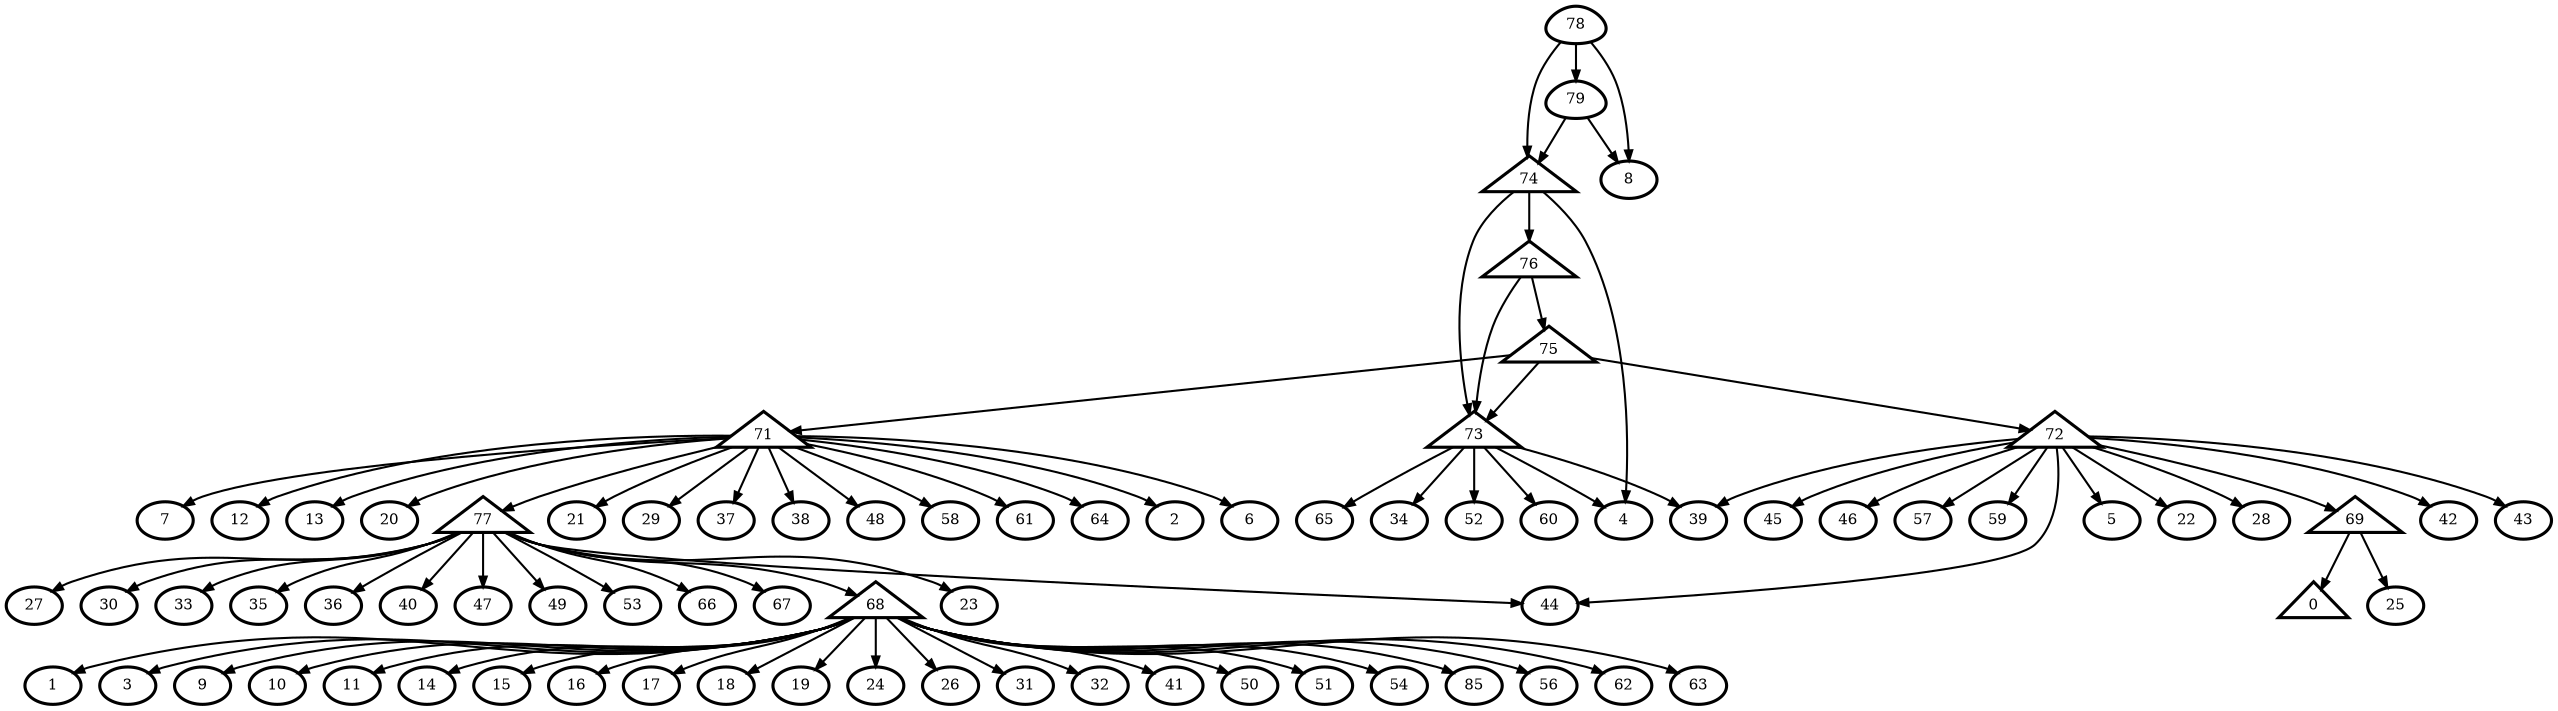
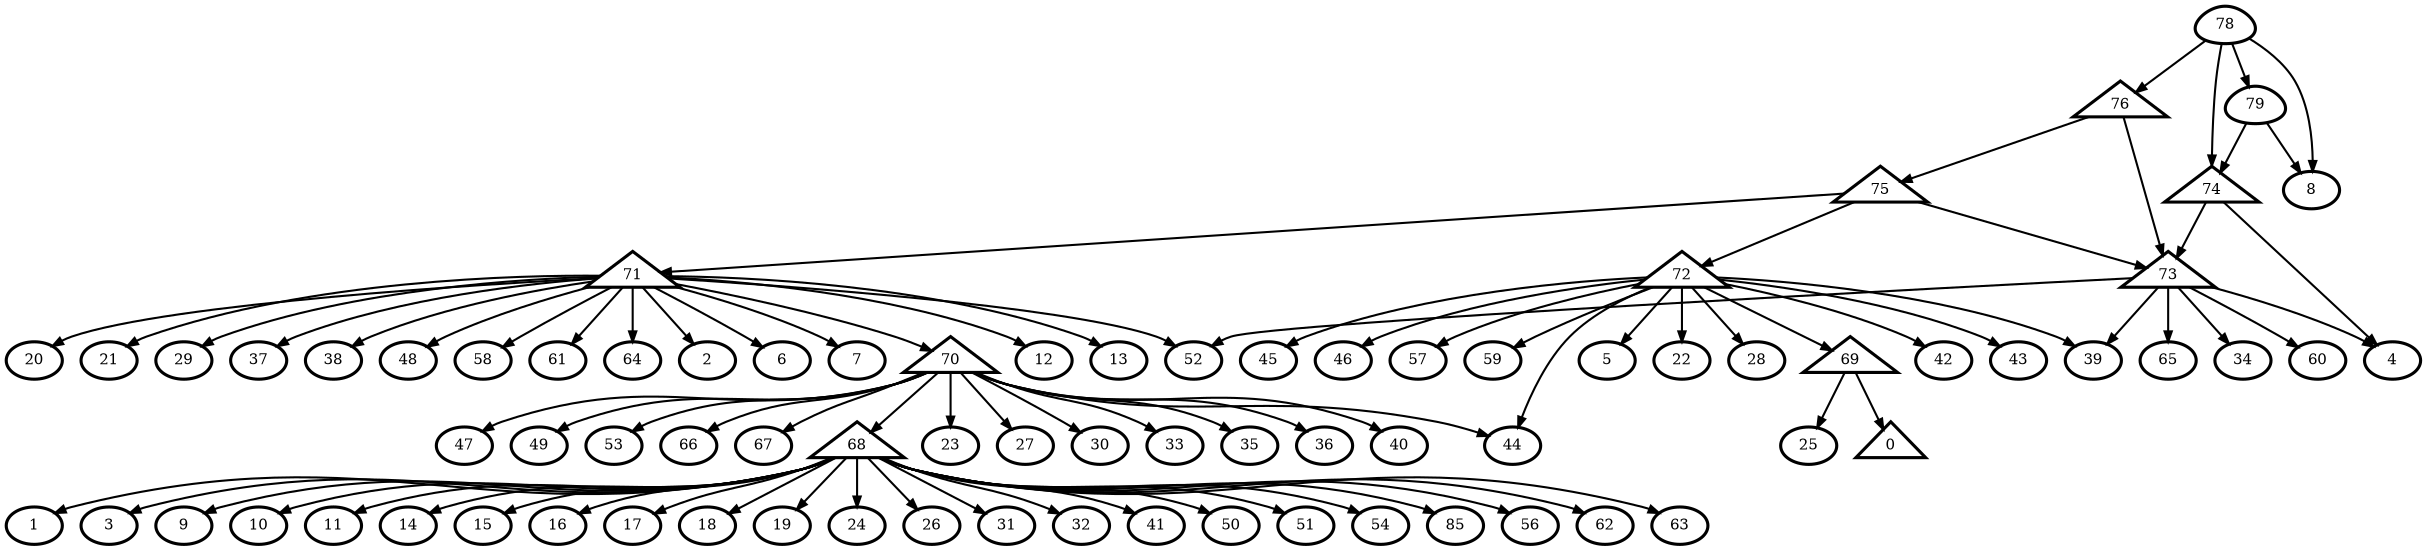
(1529, 211) -> (2175, 63)
none -> (1019, 310)
(483, 520) -> (951, 360)
